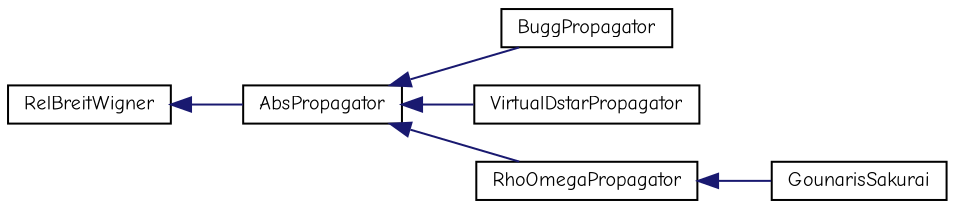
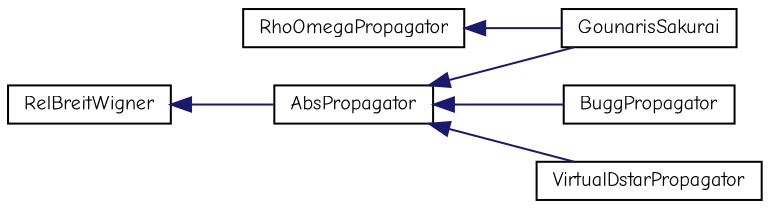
(465, 146) -> (512, 64)
